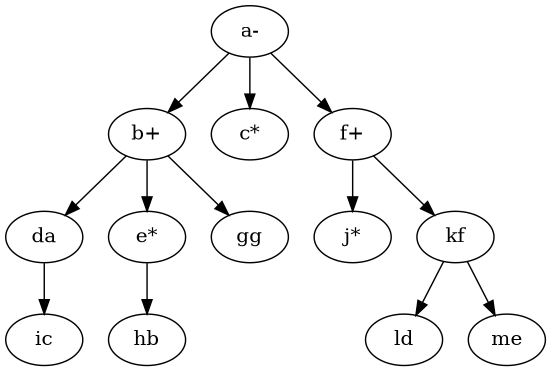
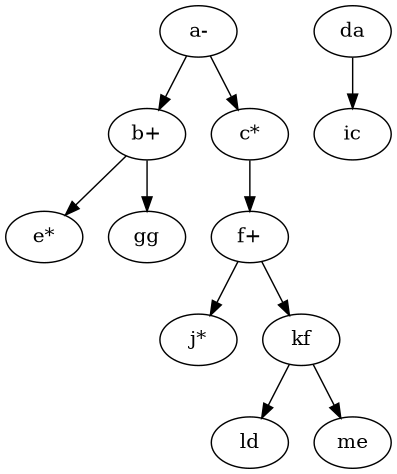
(296, 78) -> (250, 179)
(101, 180) -> none
(147, 340) -> none
